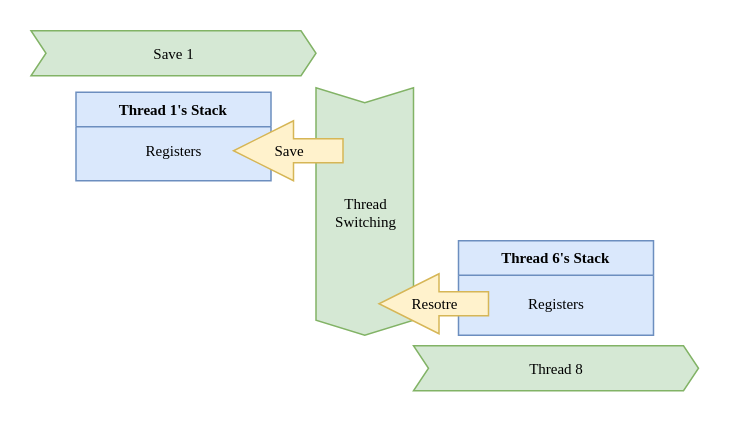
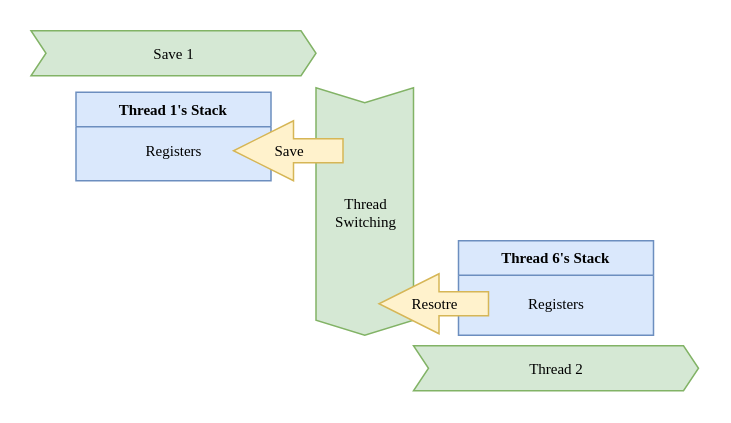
(557, 368) -> (557, 368)
